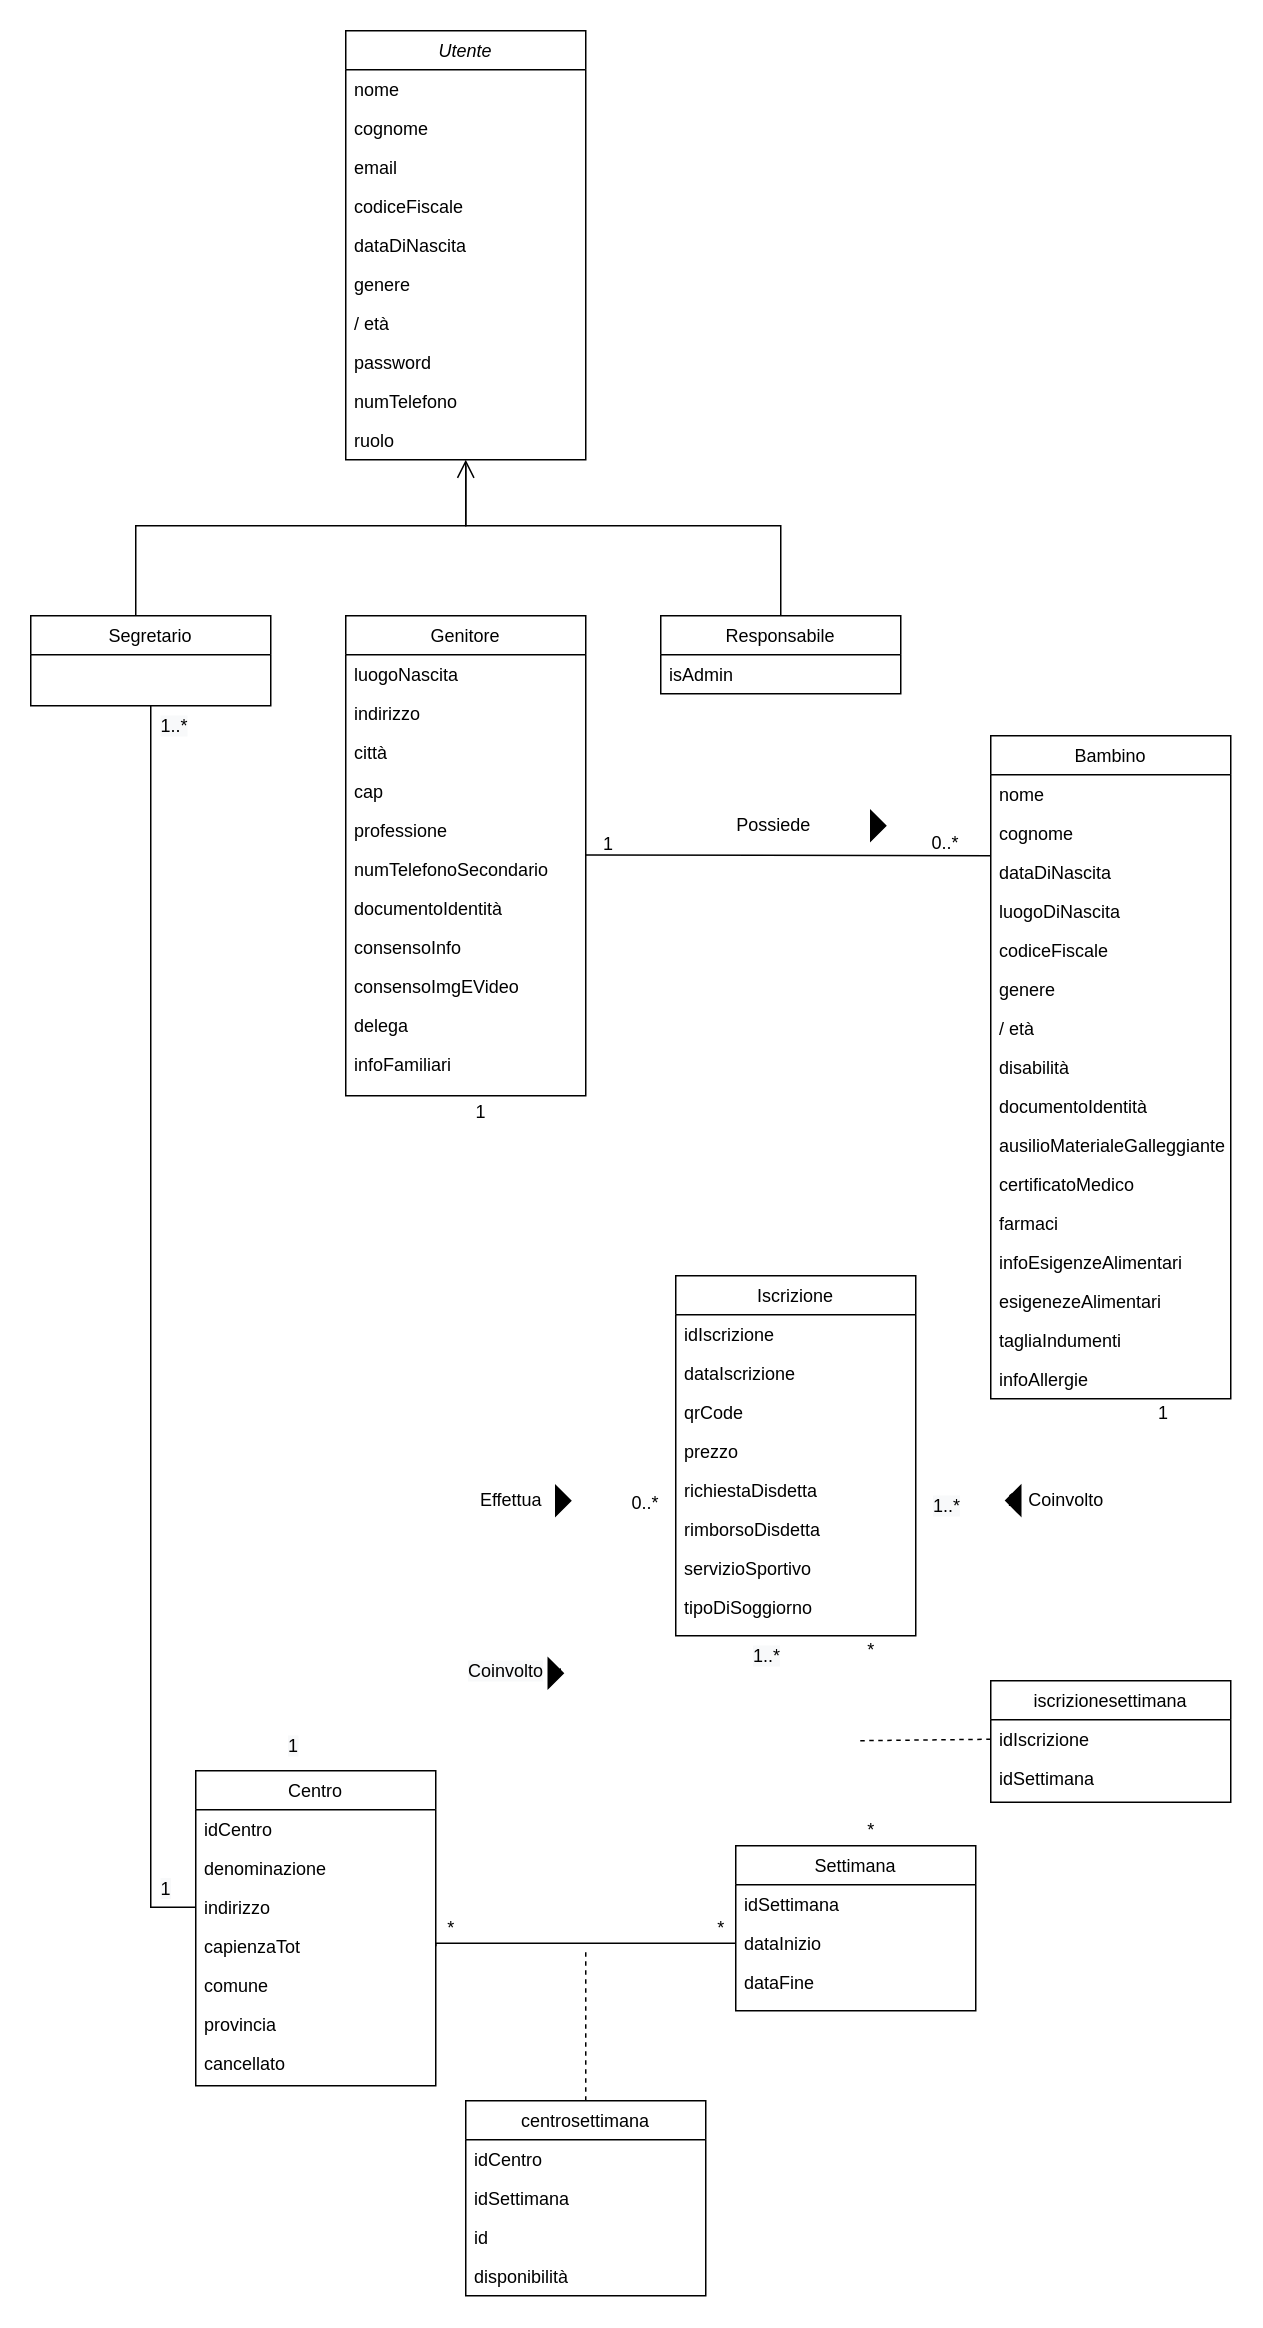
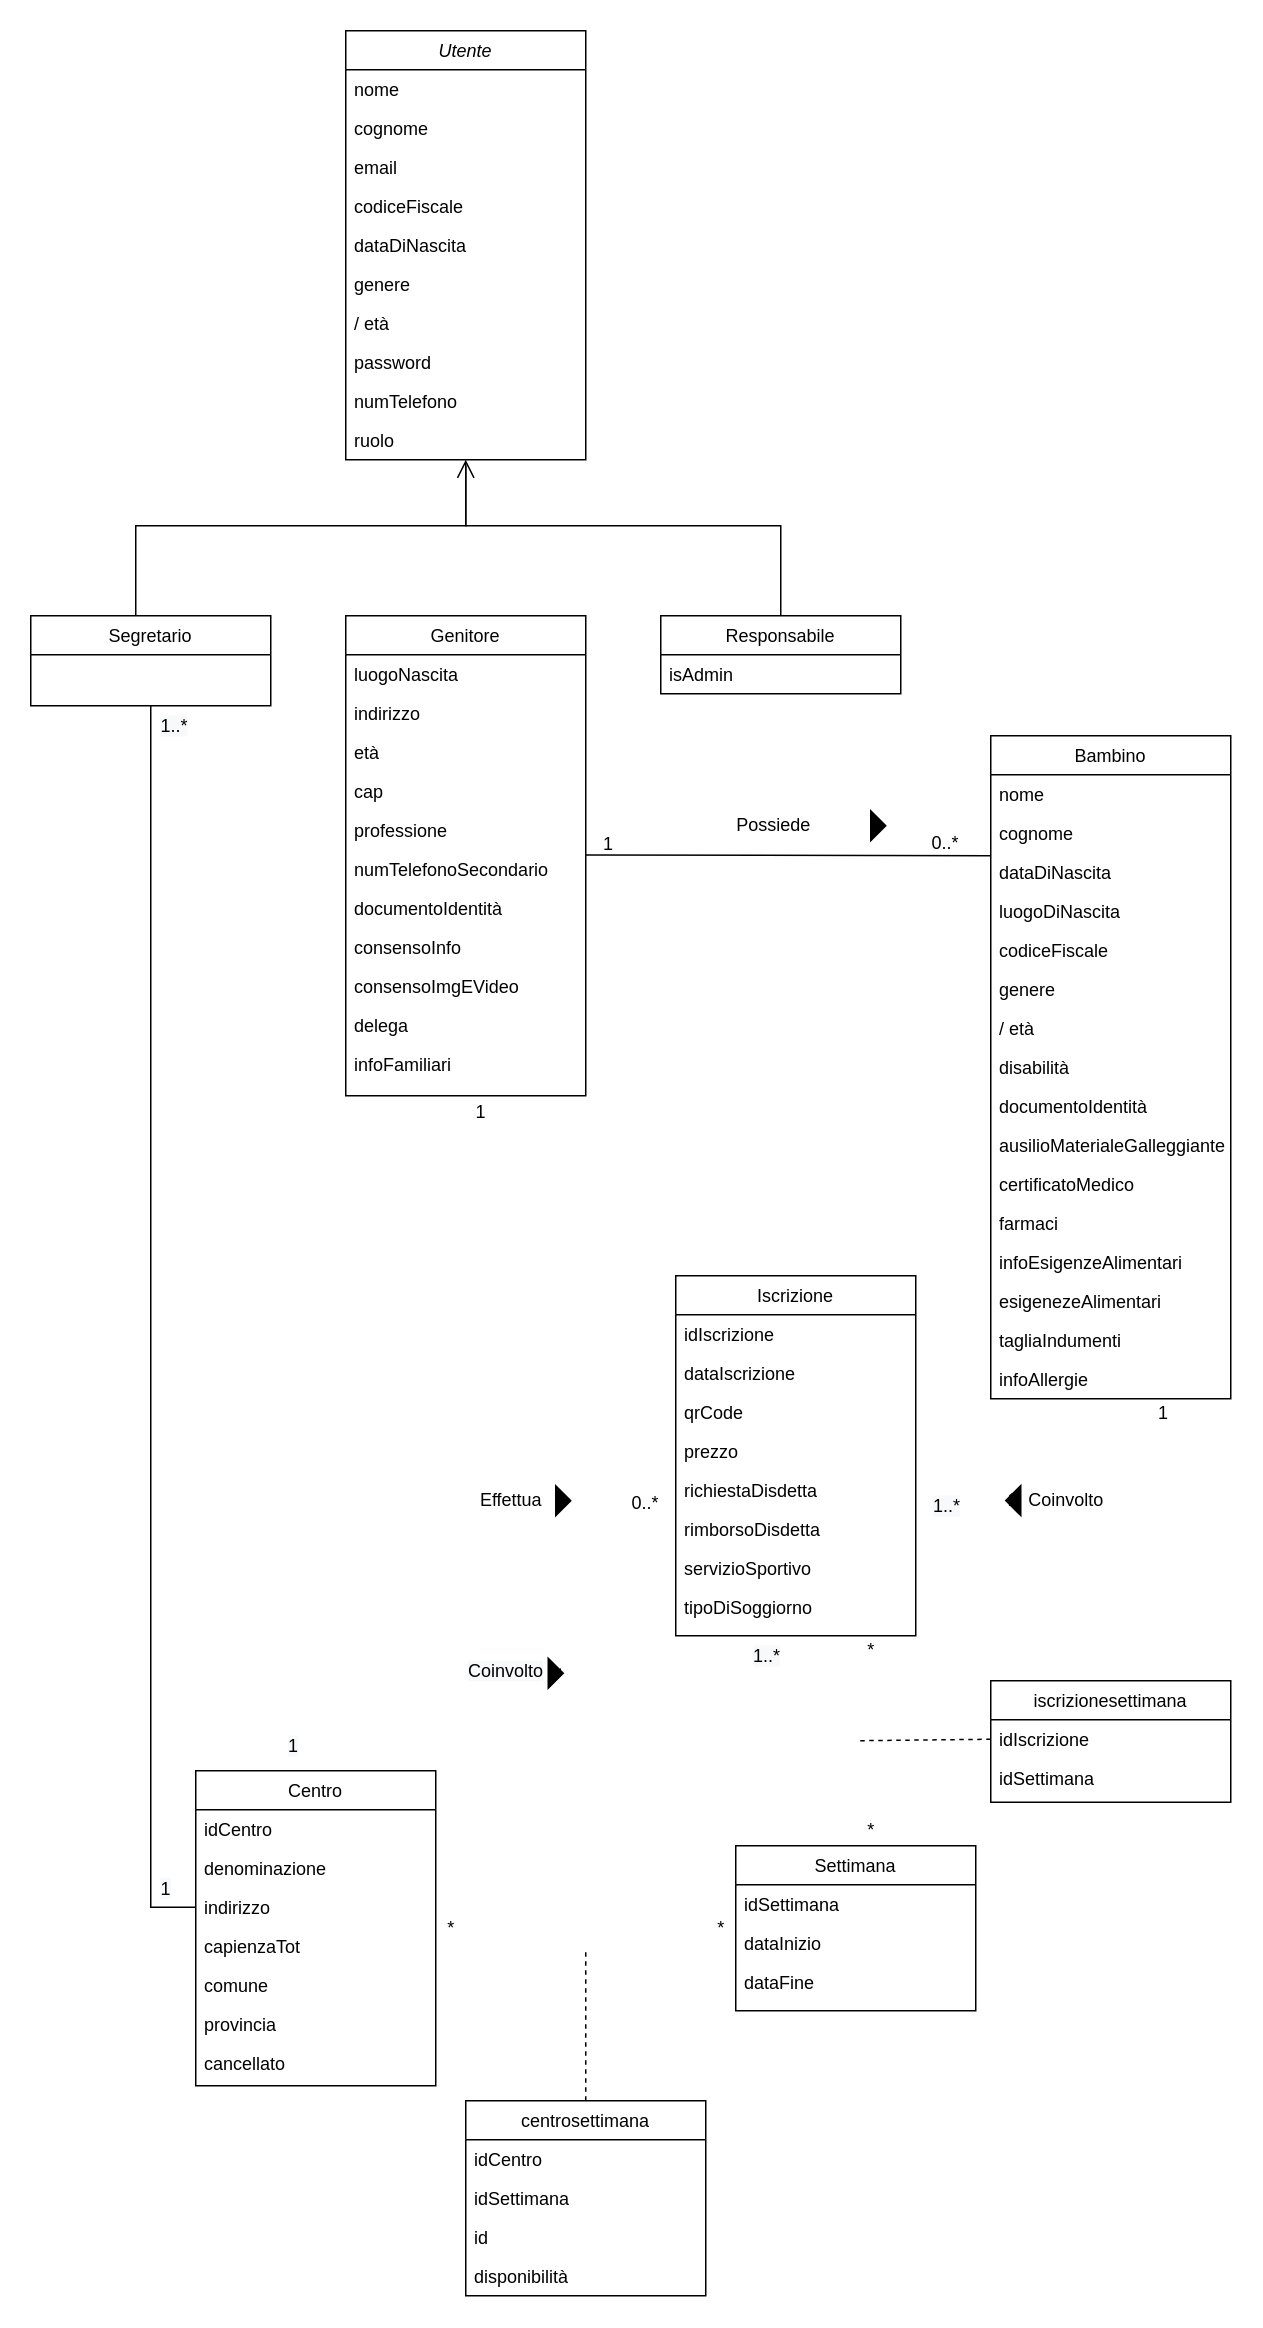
(377, 753) -> (369, 753)
(585, 1943) -> none
